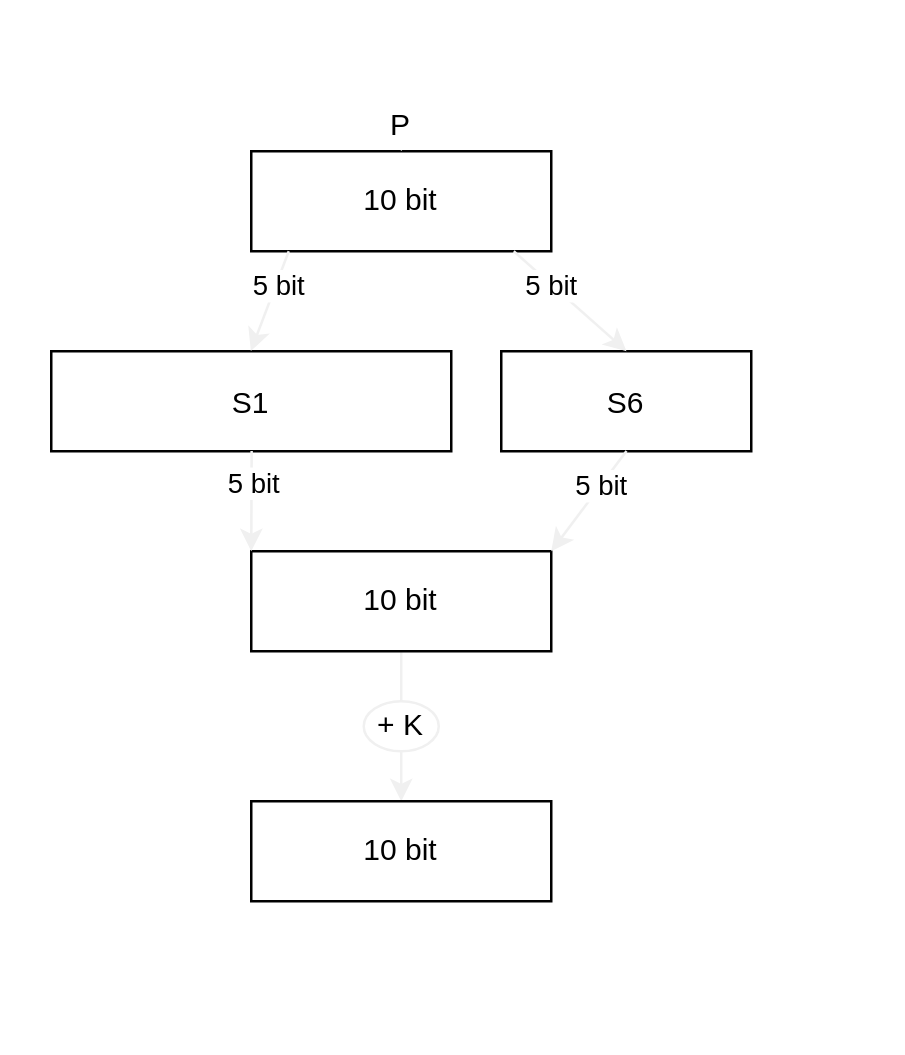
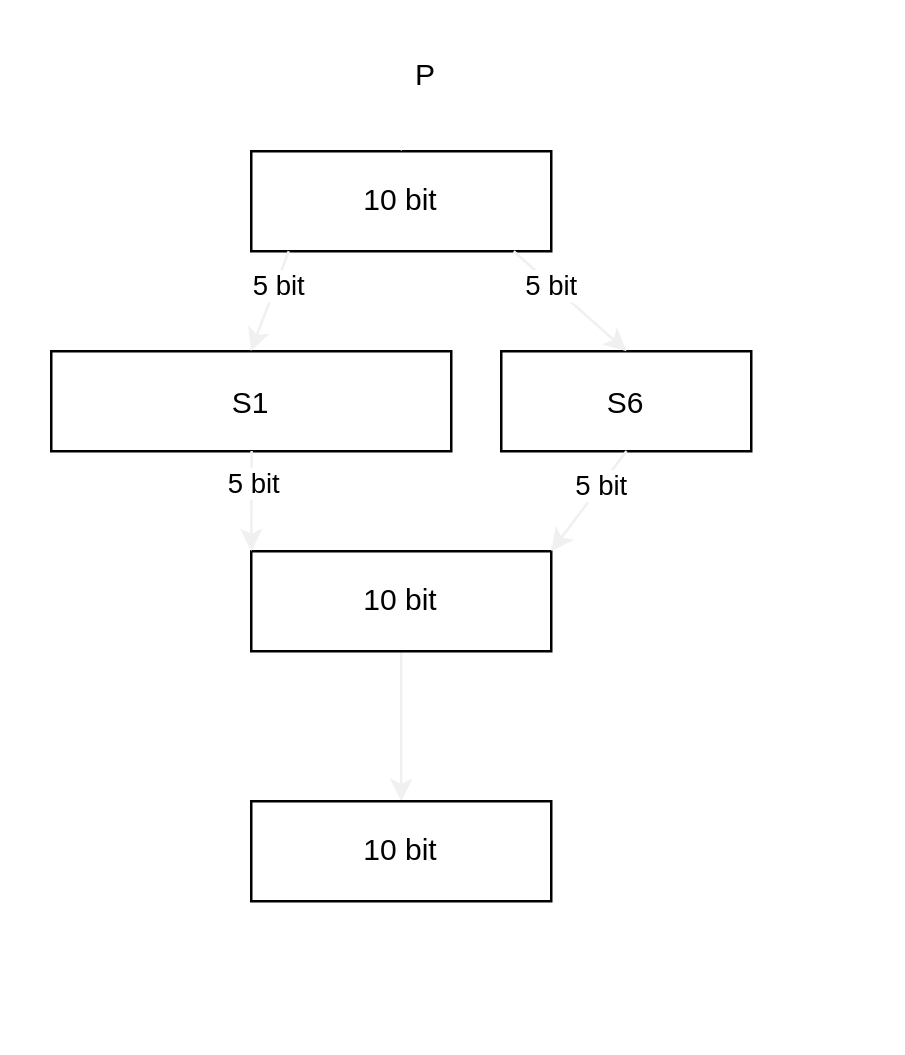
(401, 126) -> (426, 76)
(401, 726) -> none
